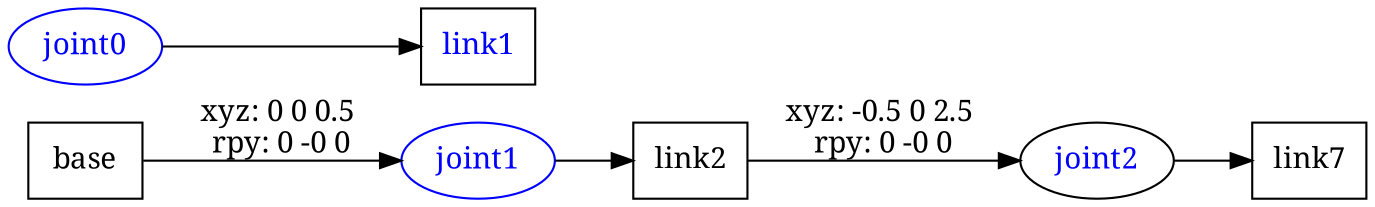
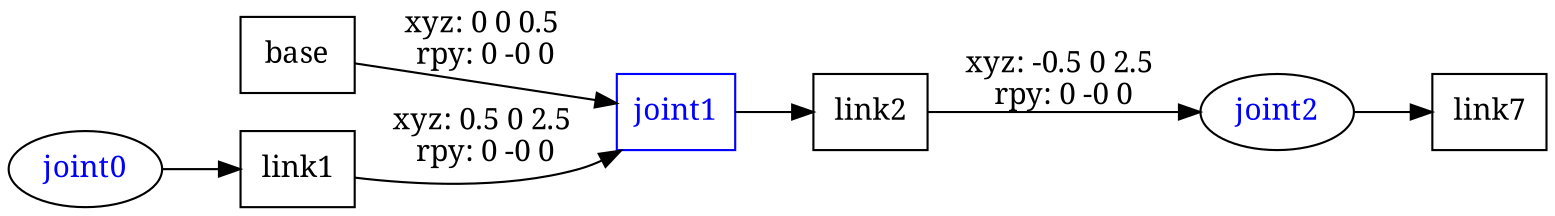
(85, 47) -> (85, 169)
(478, 47) -> (298, 169)
(478, 161) -> (676, 112)
none -> (480, 183)
